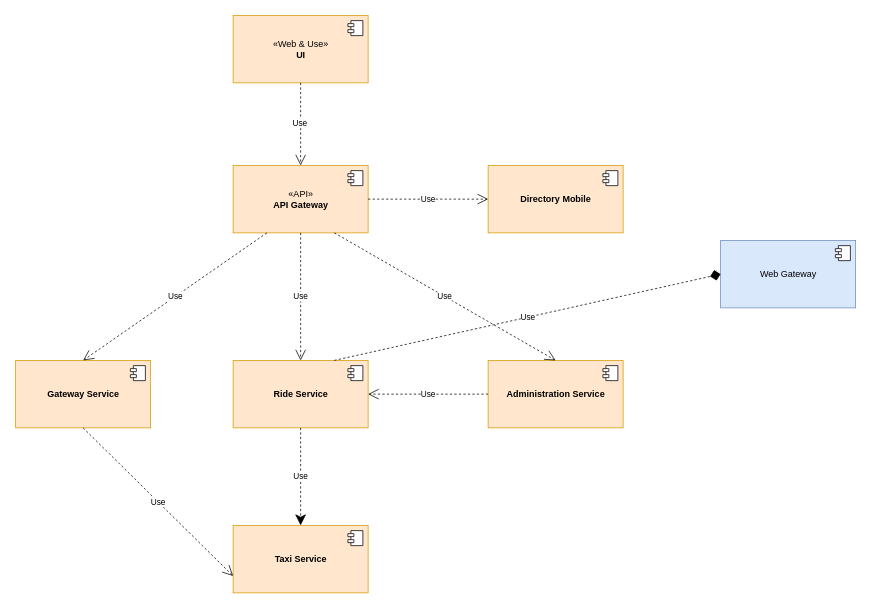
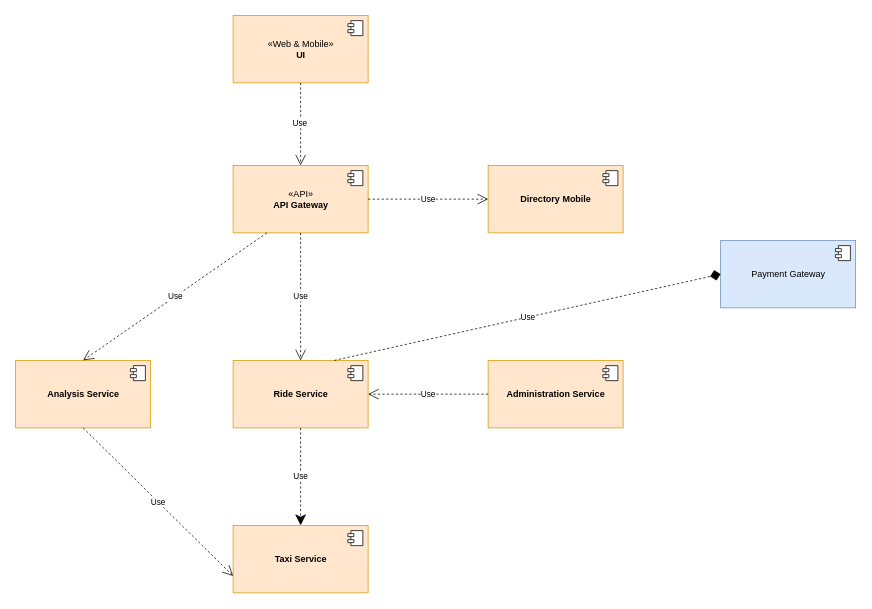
(301, 49) -> (301, 49)
(788, 274) -> (788, 274)
(444, 296) -> none
(83, 394) -> (83, 394)
